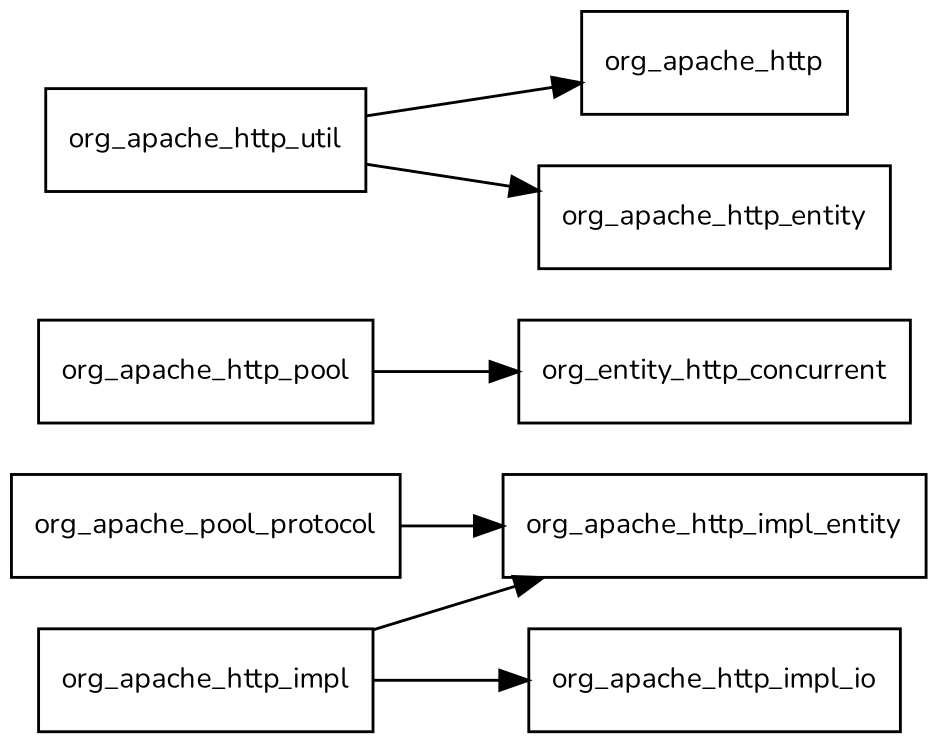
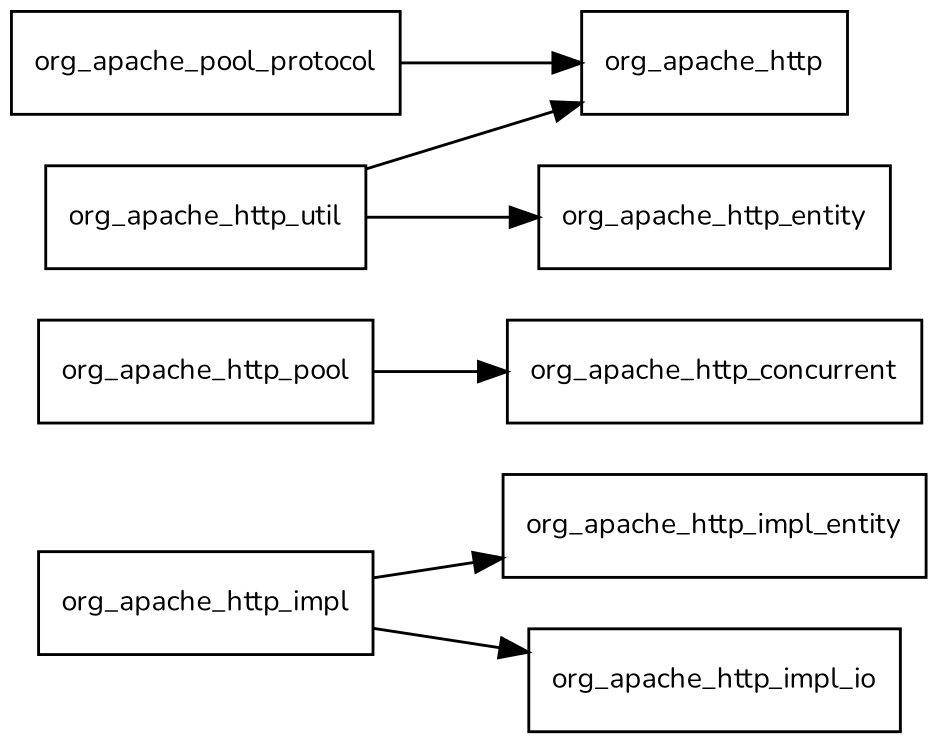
(715, 372) -> (715, 372)
(437, 526) -> (476, 63)
